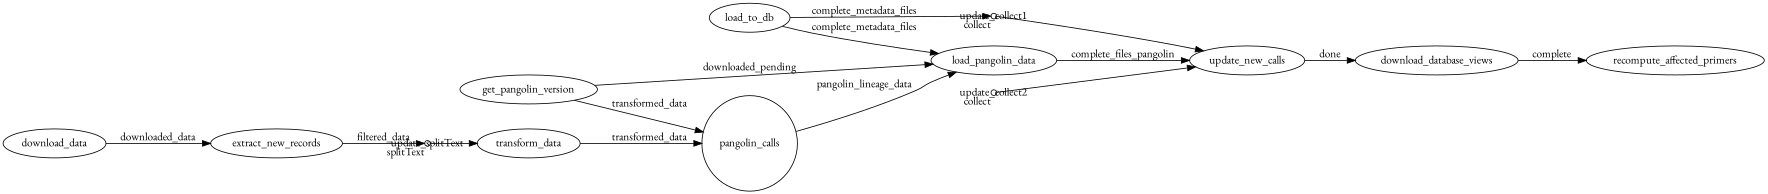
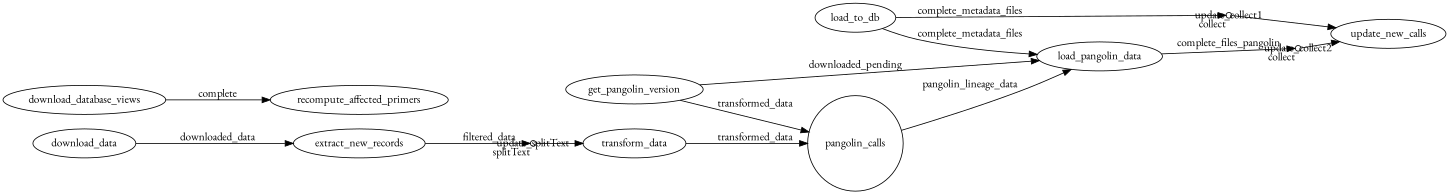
(1119, 60) -> (1224, 51)
(1326, 60) -> none
